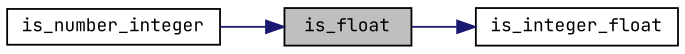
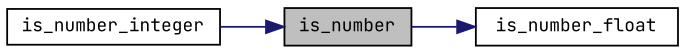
(348, 27) -> (348, 27)
(577, 27) -> (577, 27)
